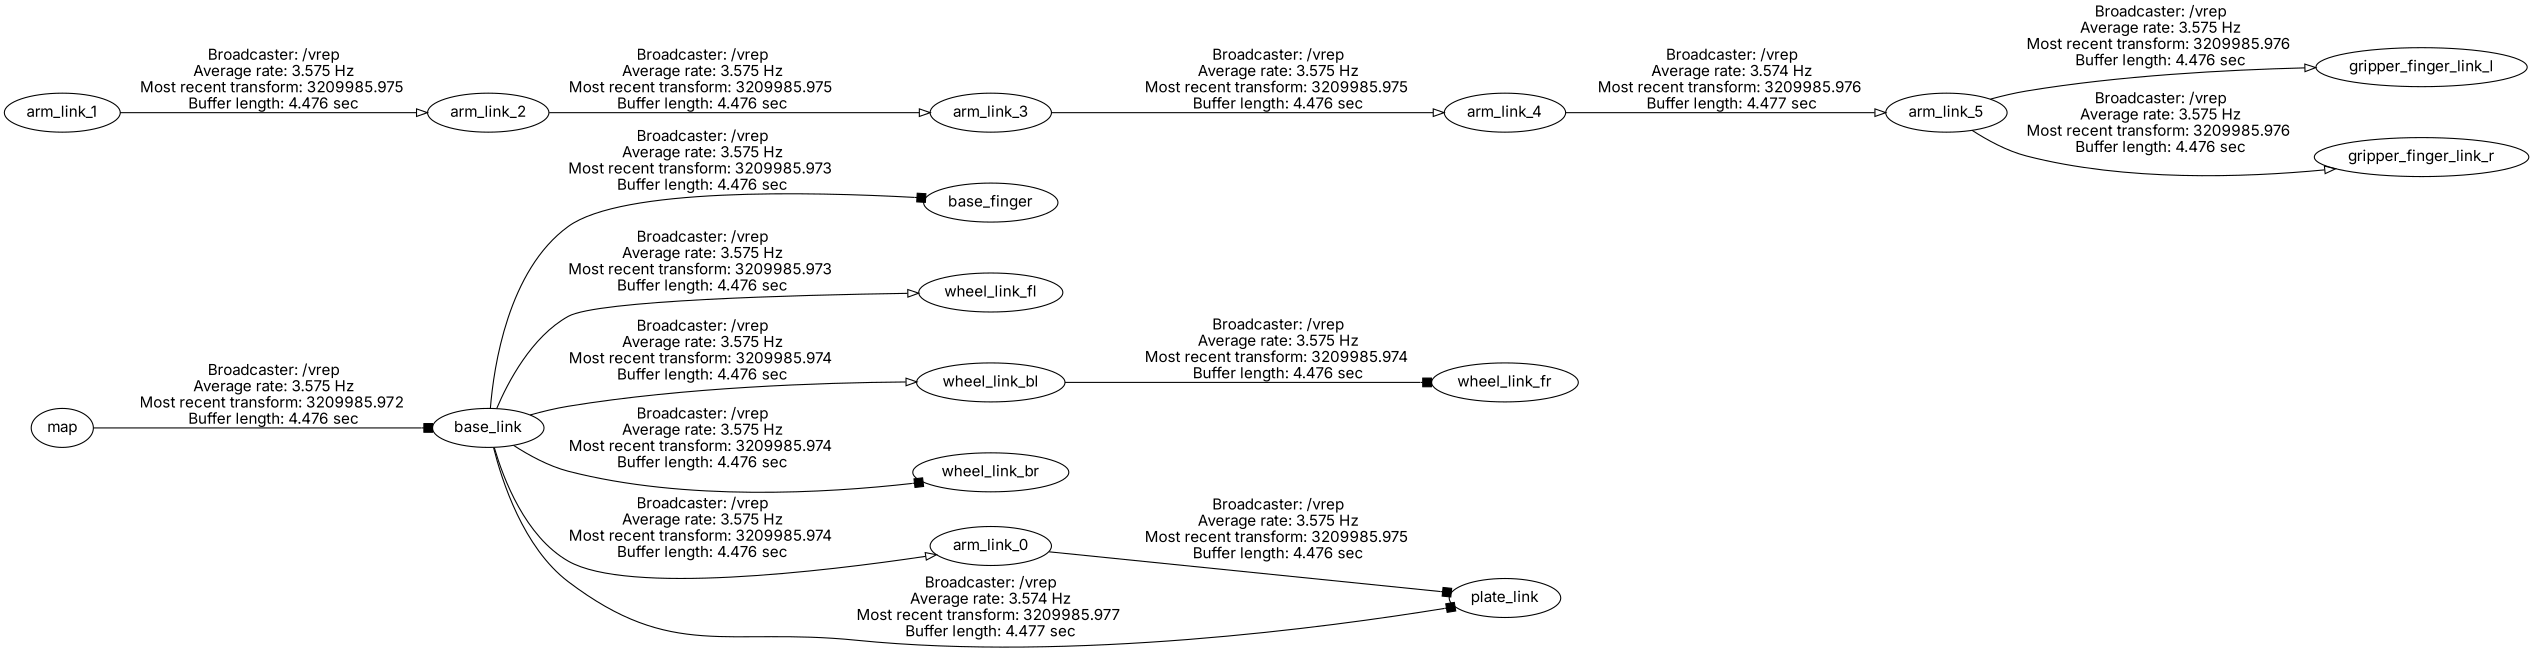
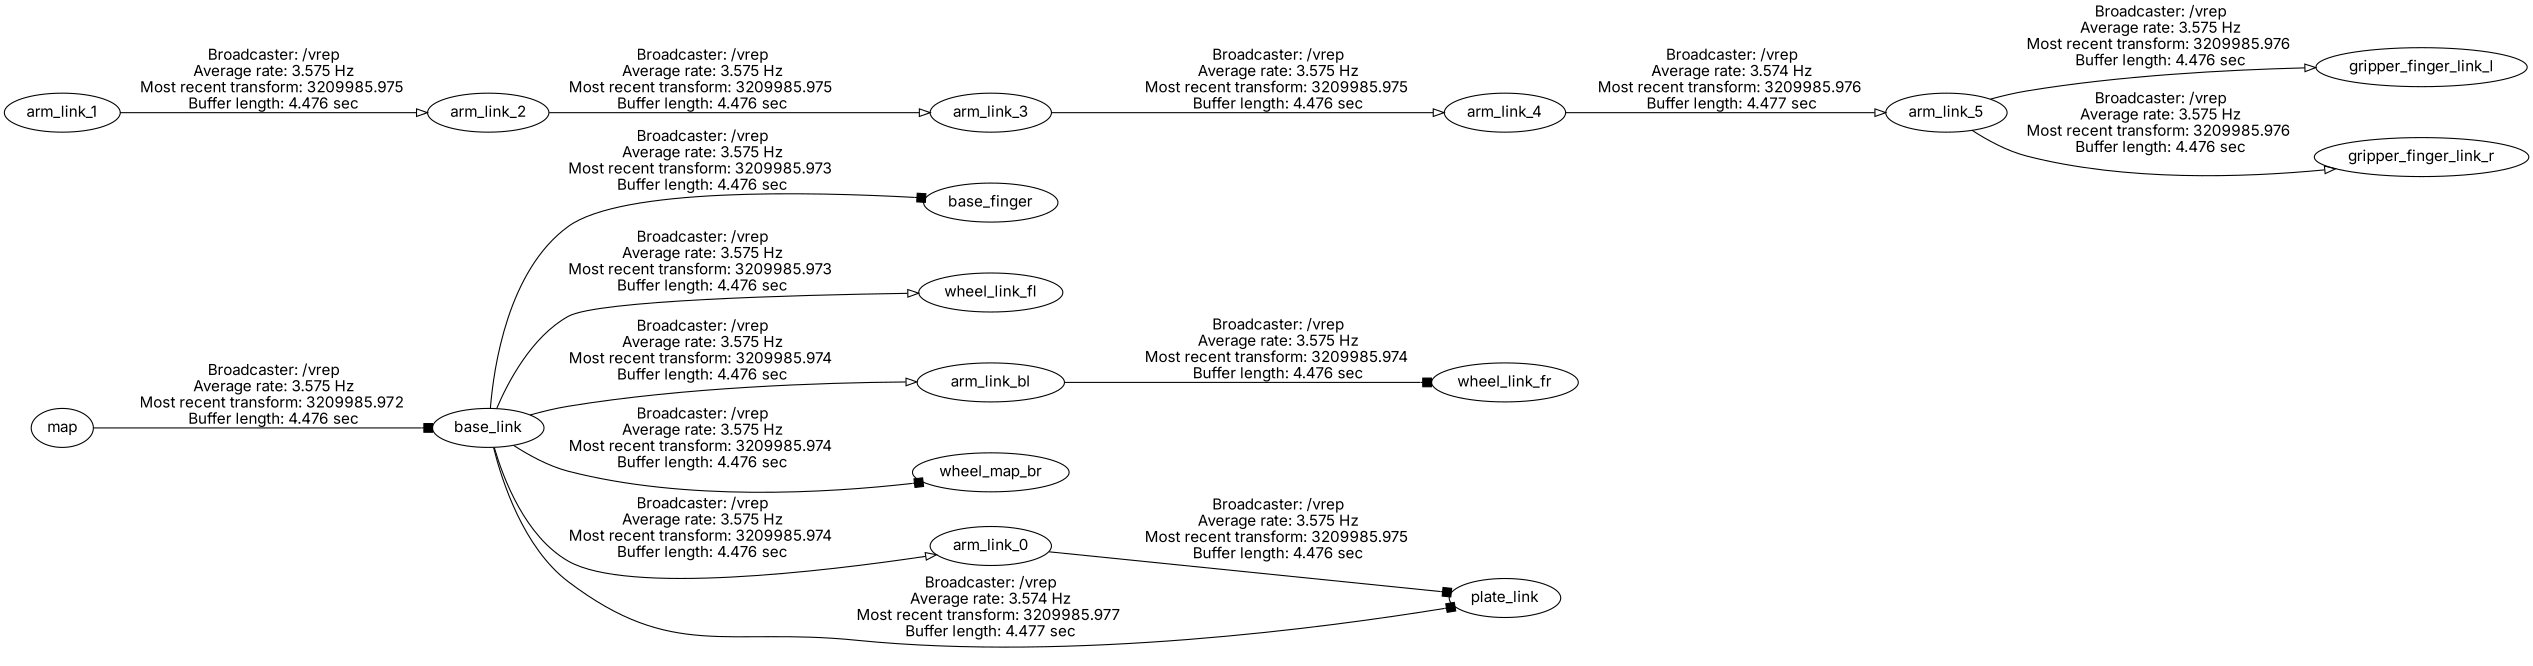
(991, 382) -> (991, 382)
(991, 472) -> (991, 472)
